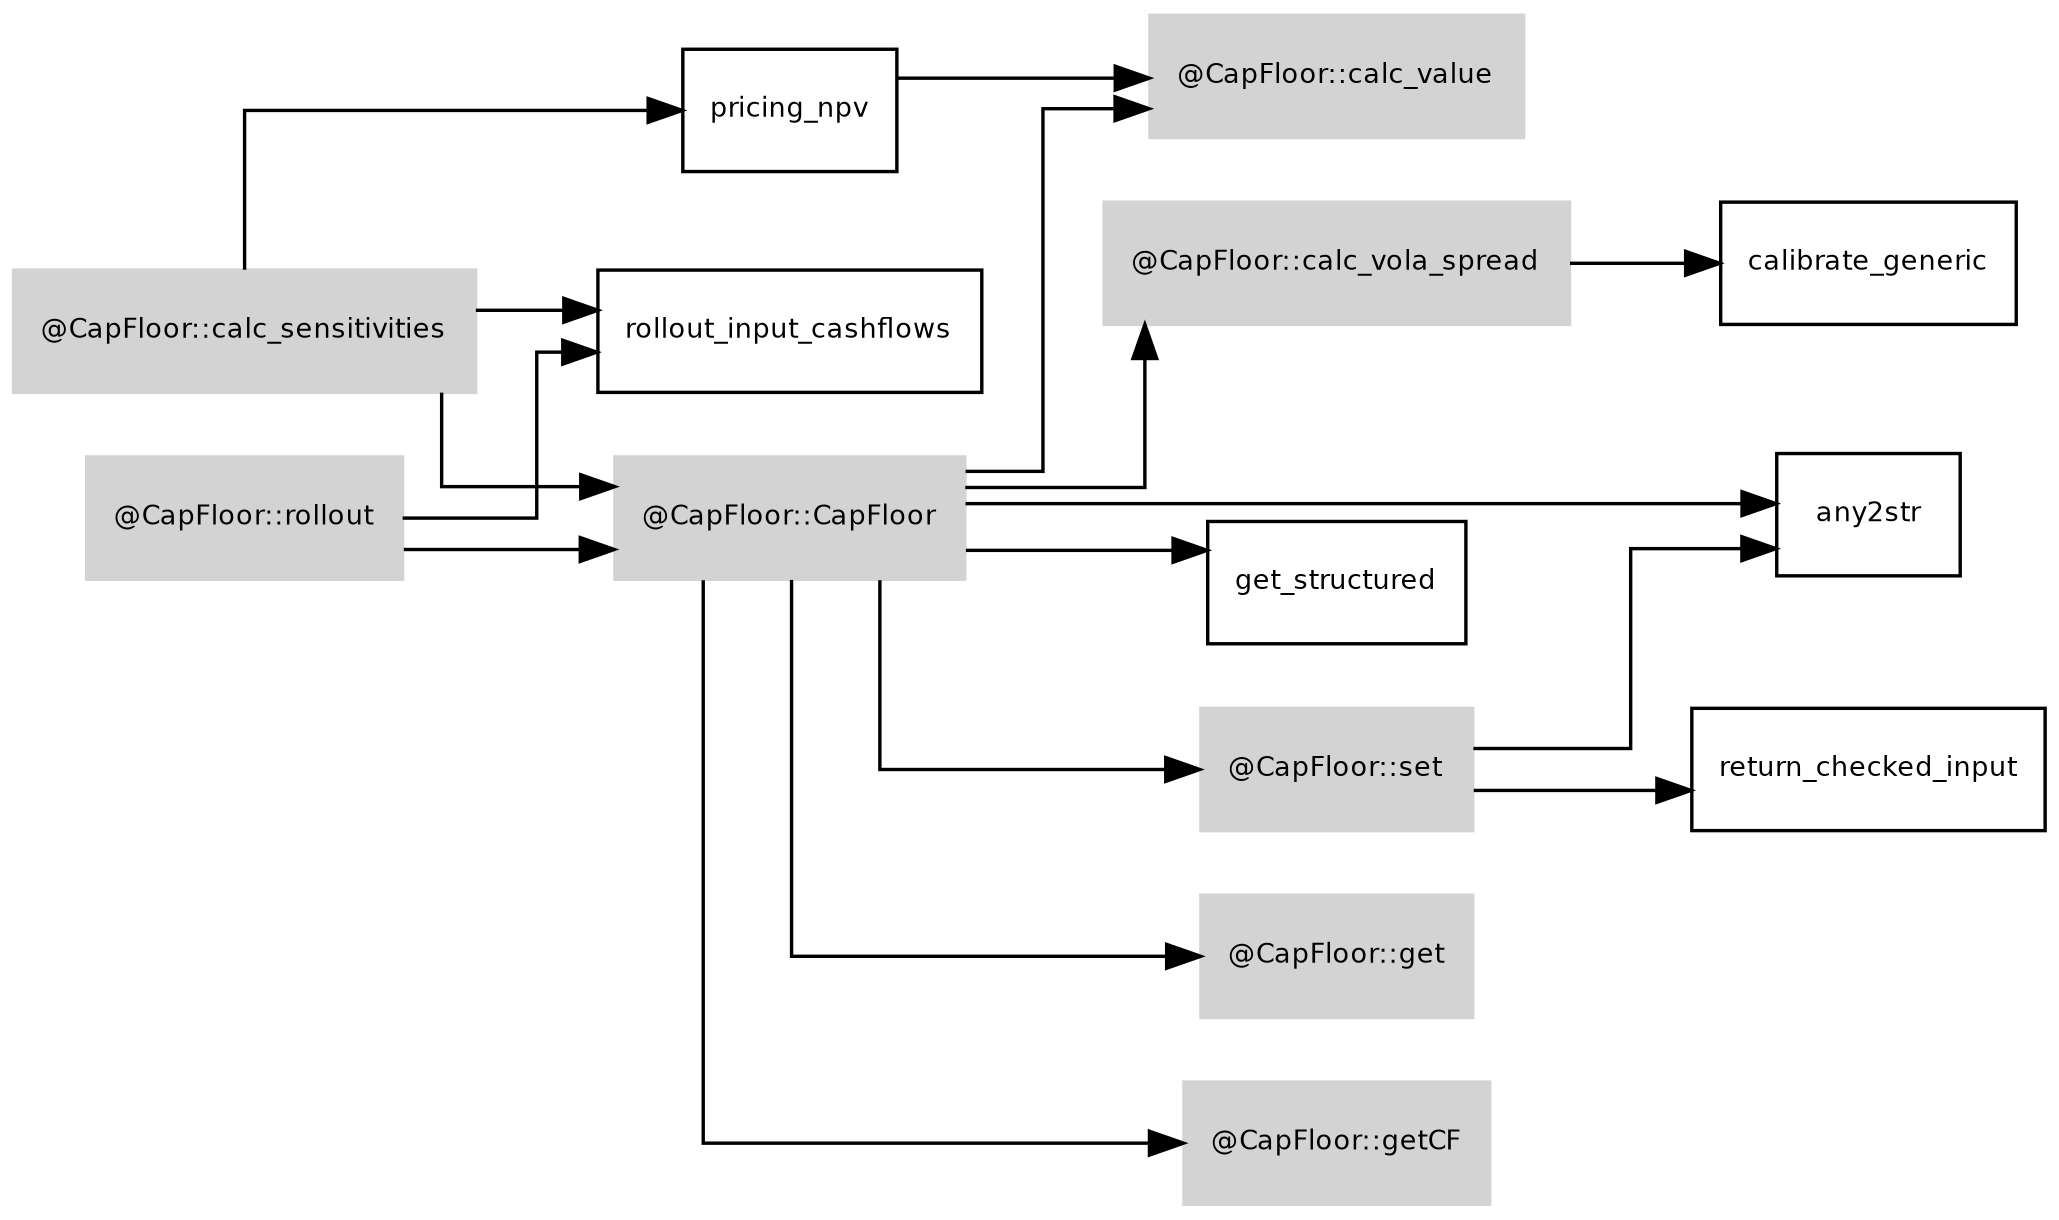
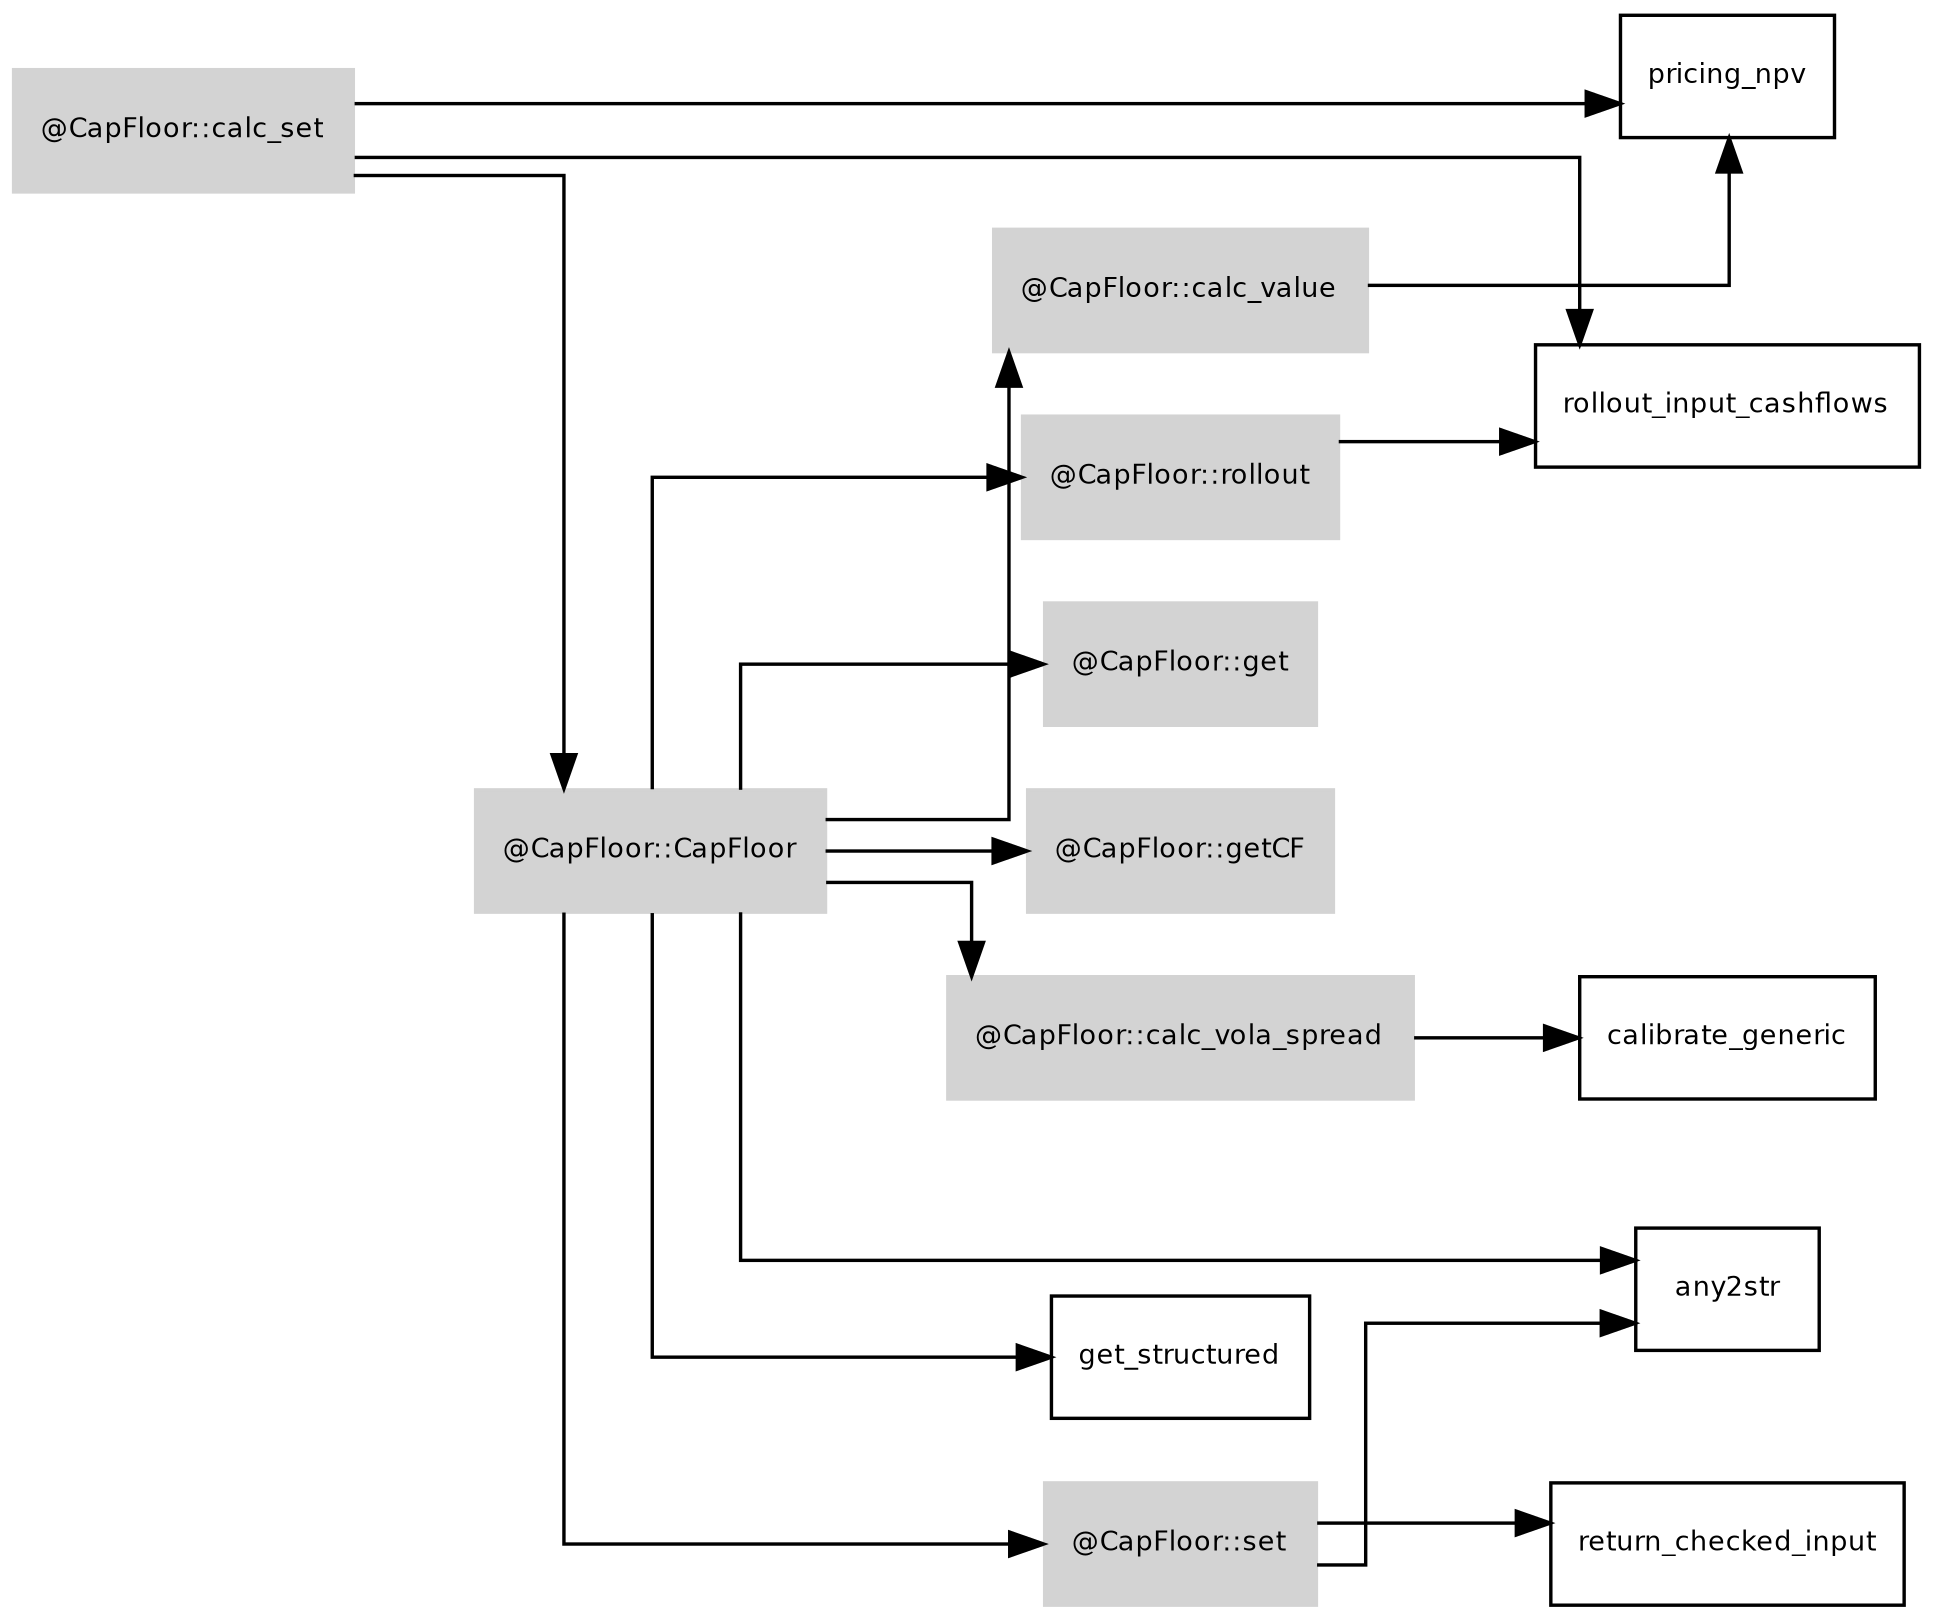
(1007, 78) -> (1605, 285)
(245, 331) -> (183, 131)
(492, 550) -> (664, 477)
